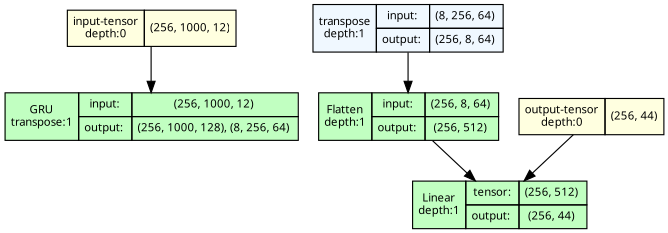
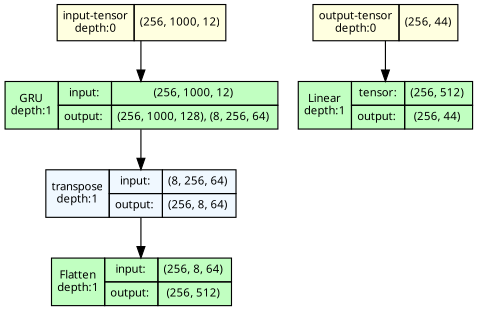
(42, 122) -> (32, 111)
none -> (141, 144)
(450, 157) -> none
